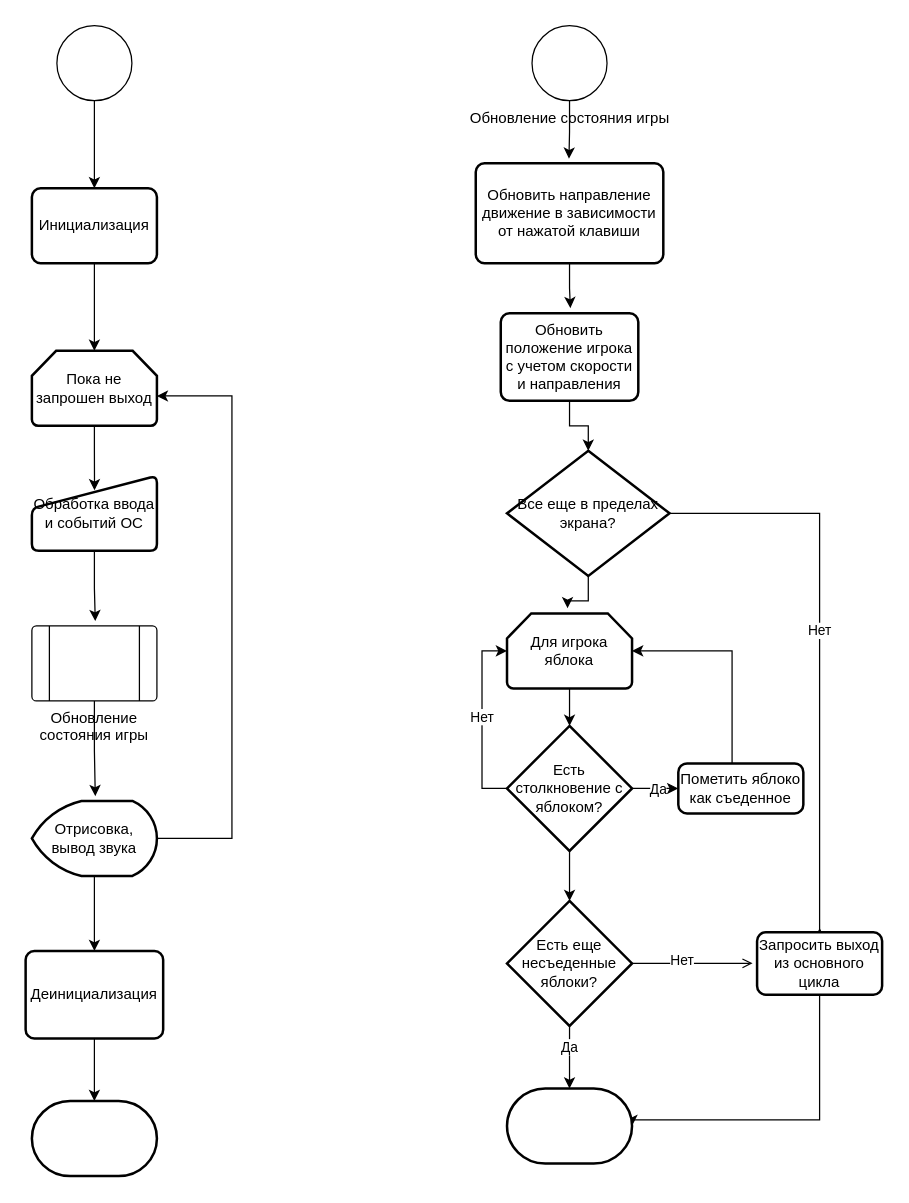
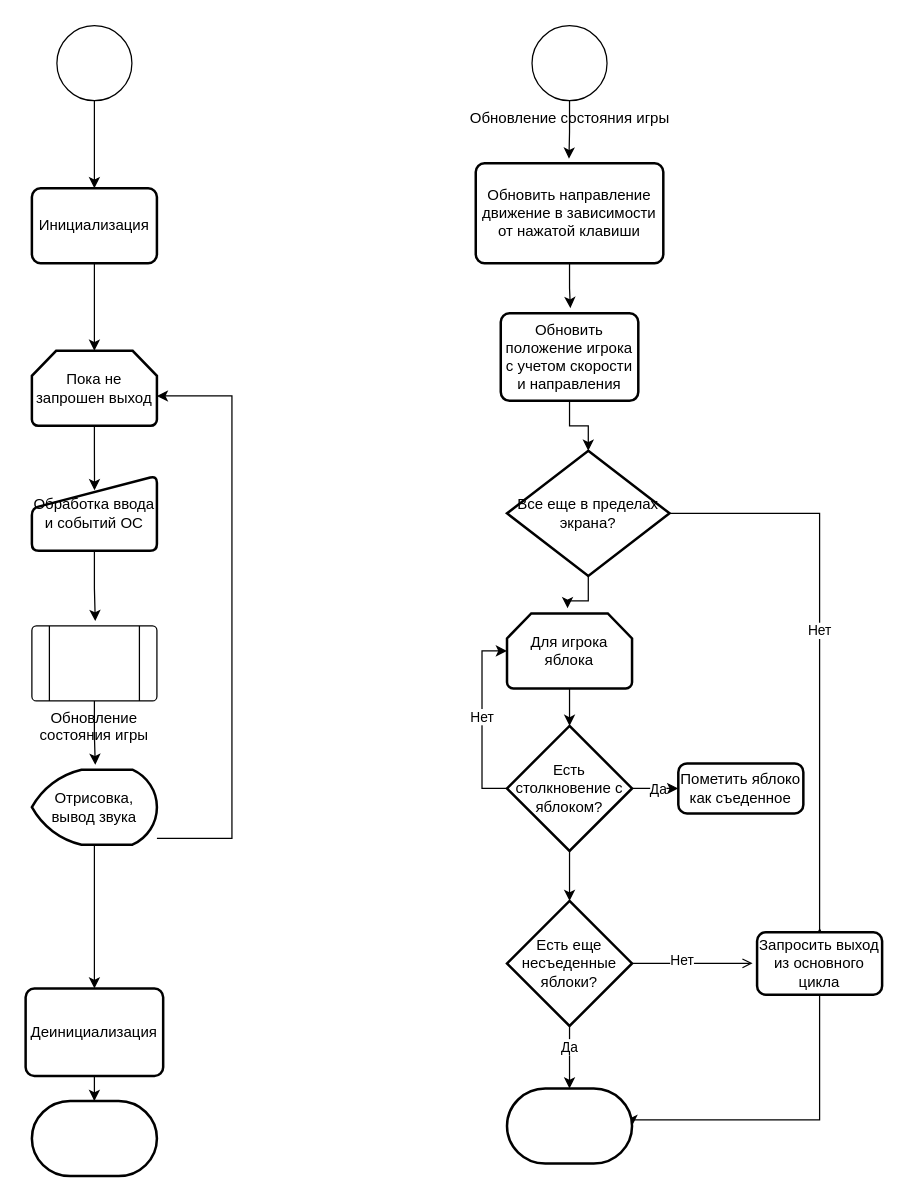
(732, 661) -> none
(94, 838) -> (94, 807)
(94, 994) -> (94, 1032)
